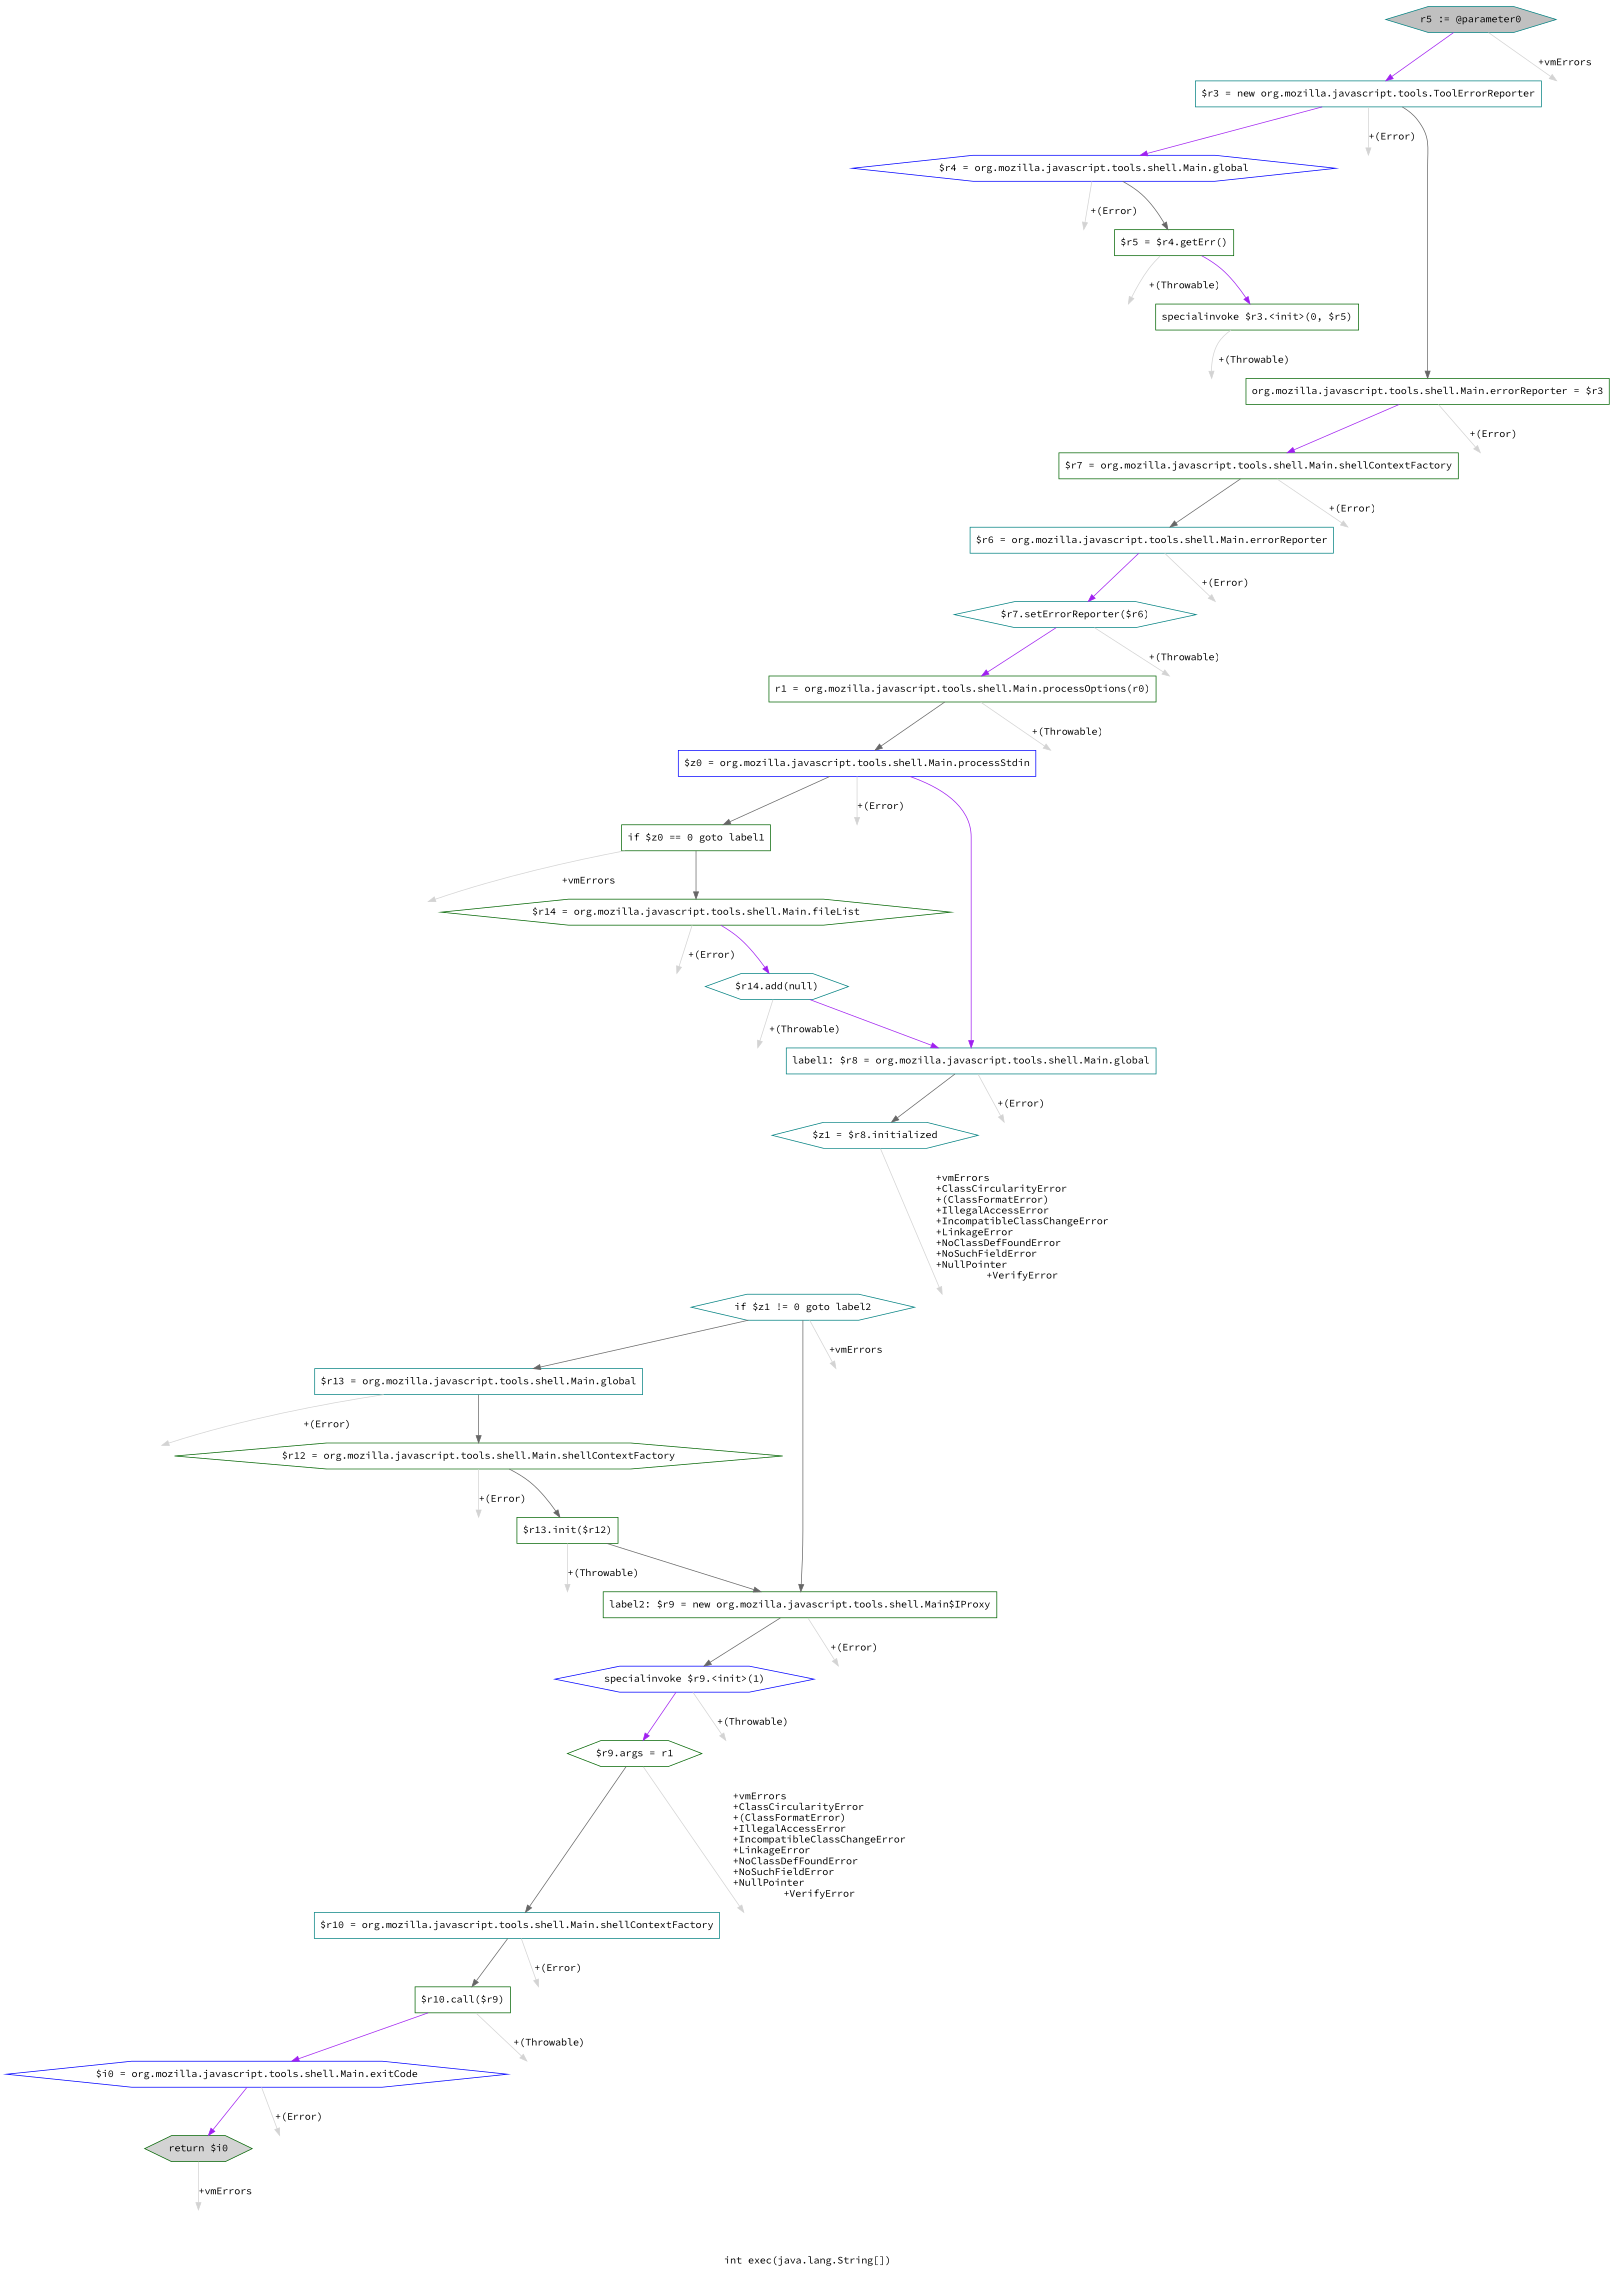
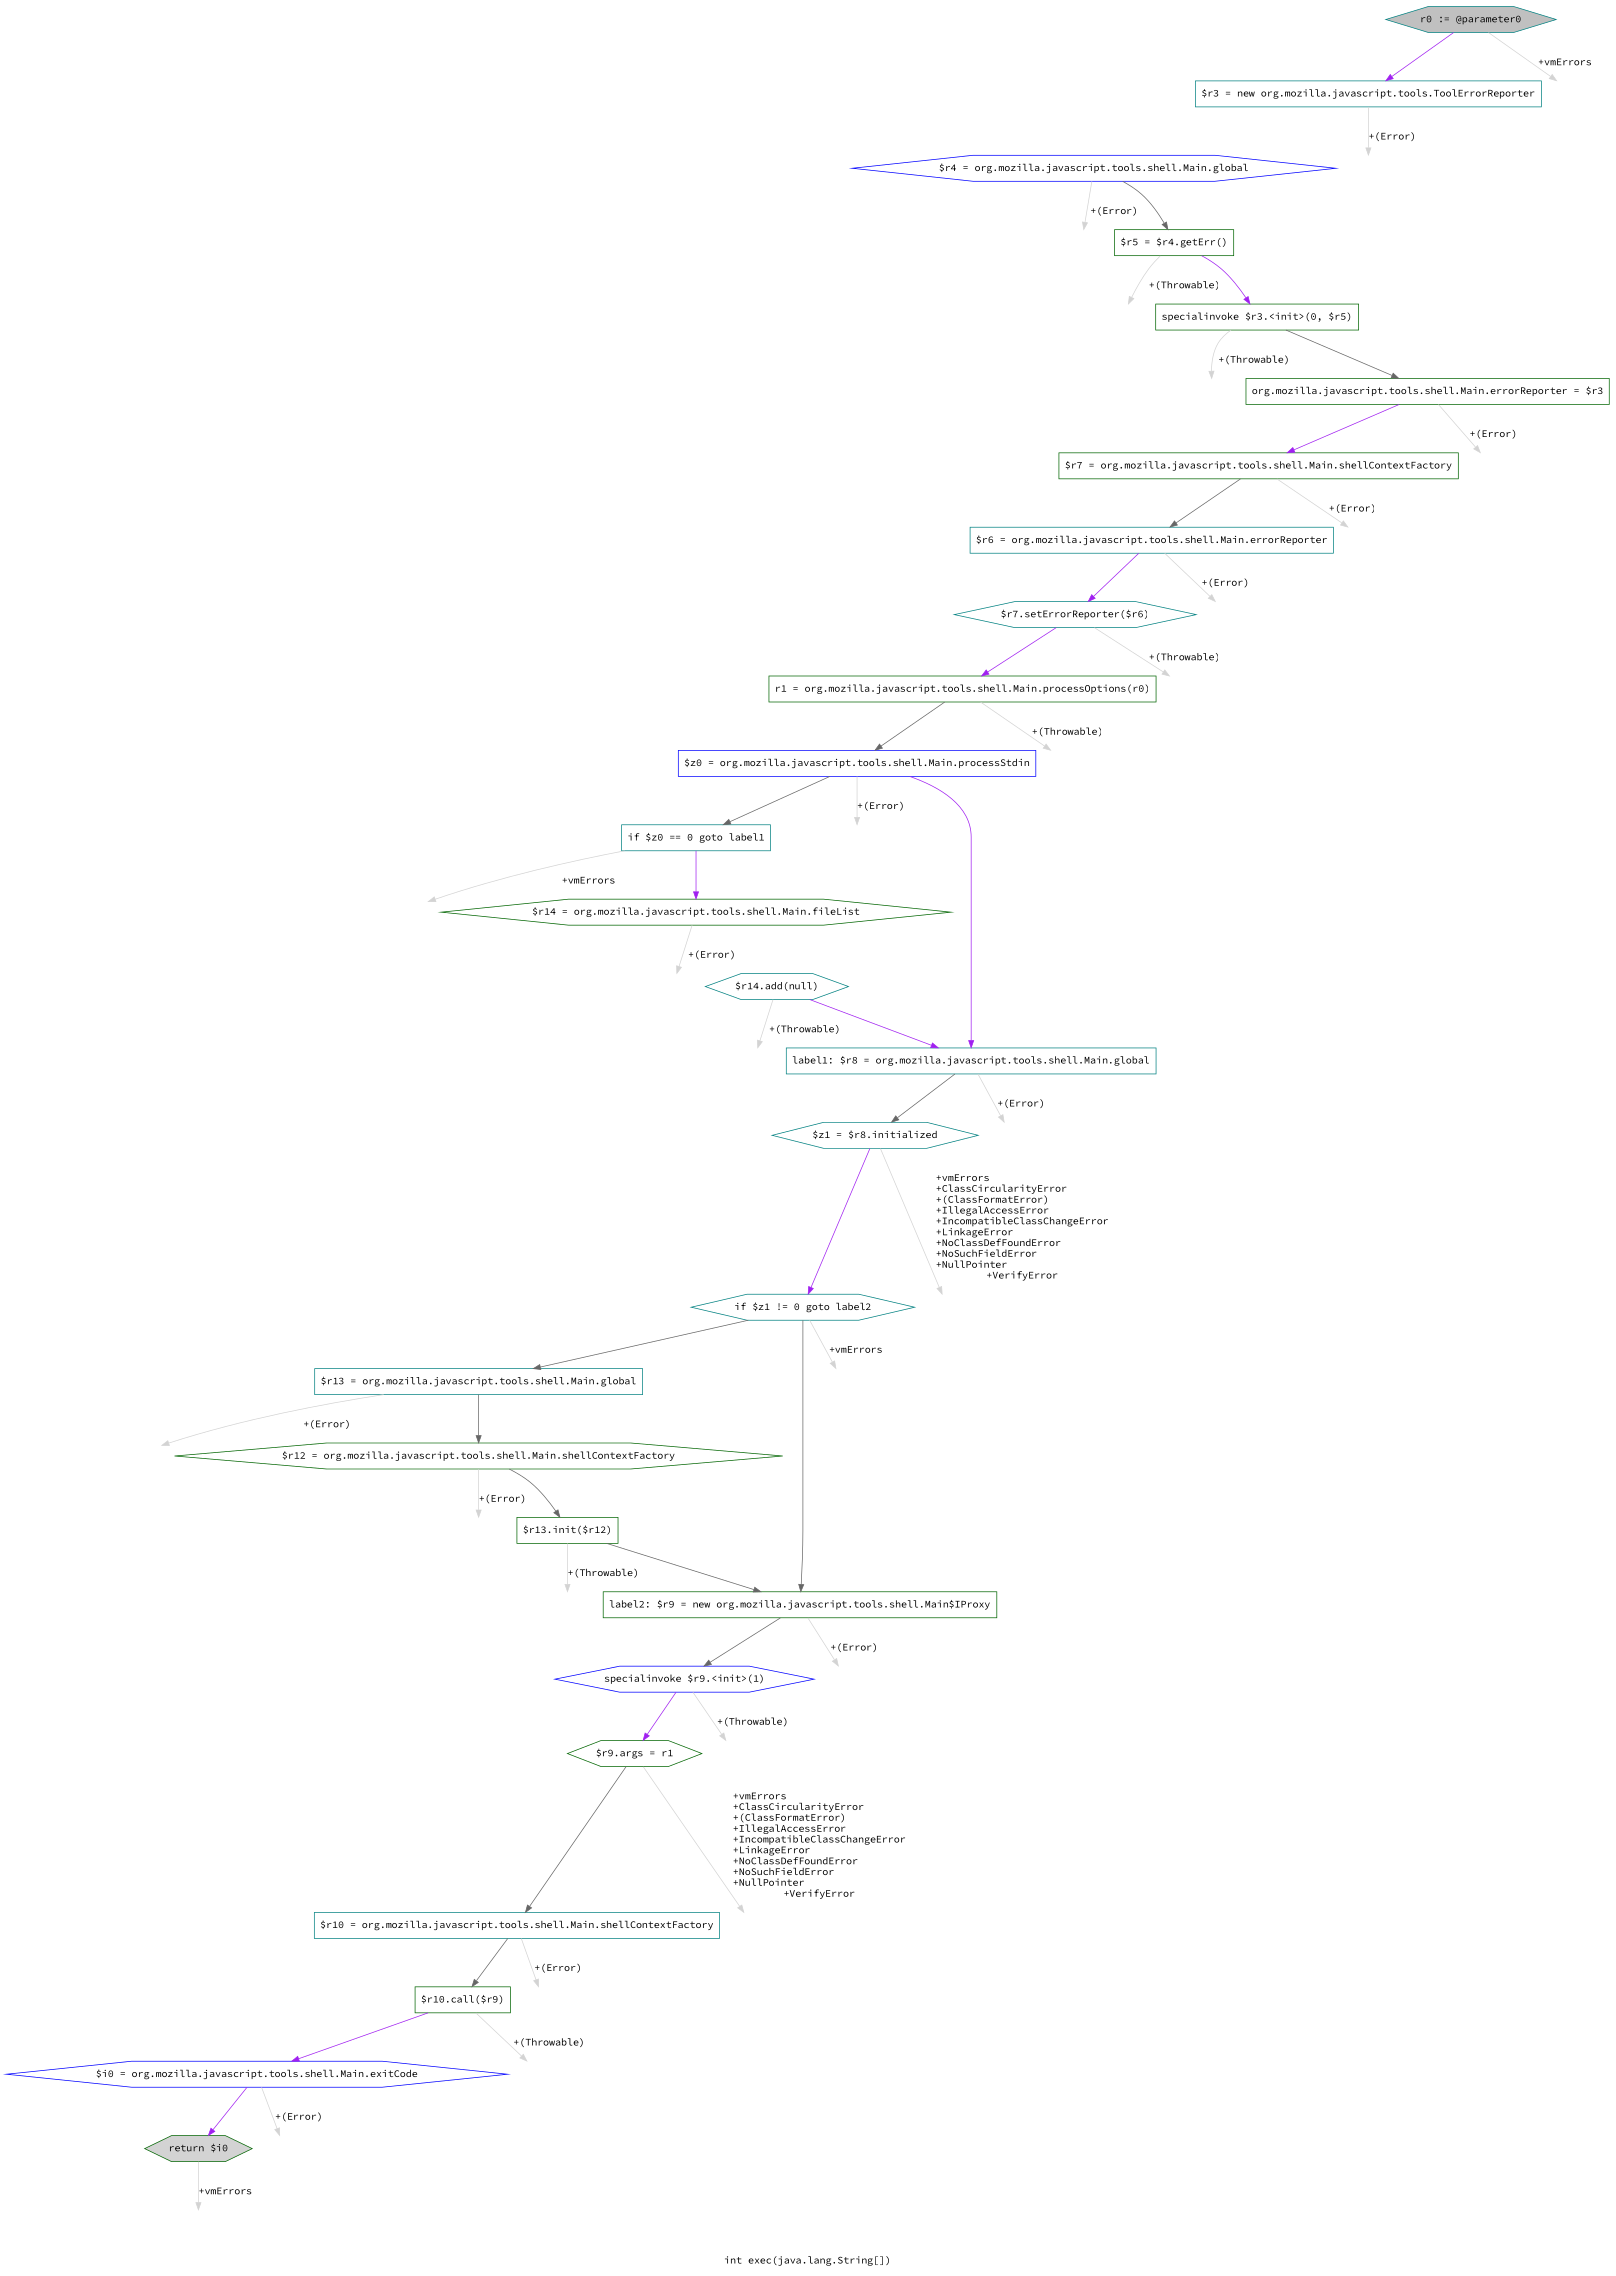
(1471, 20) -> (1471, 20)
(1235, 130) -> none
(1428, 234) -> (1339, 353)
(696, 838) -> (696, 838)
(696, 871) -> (696, 871)
(745, 944) -> none
none -> (840, 1218)
